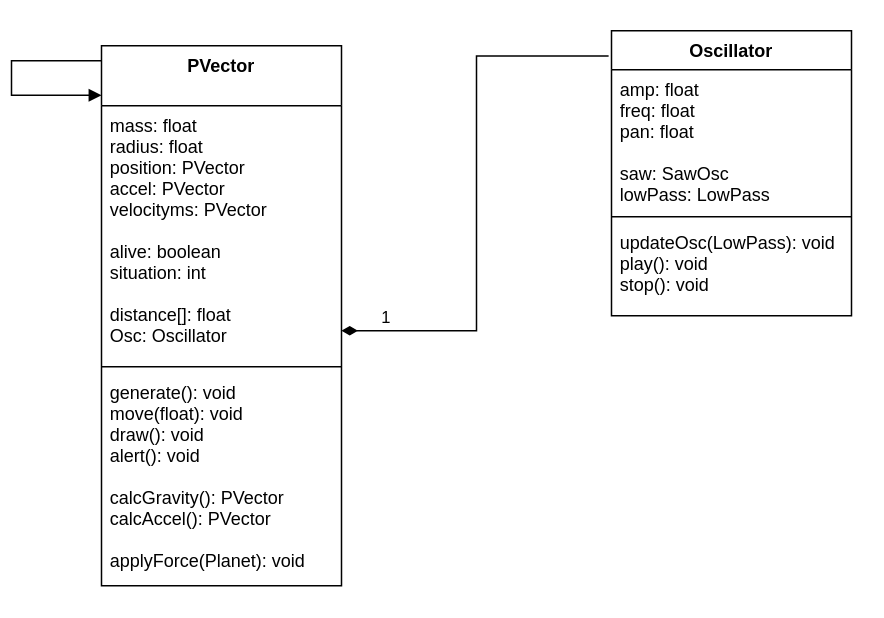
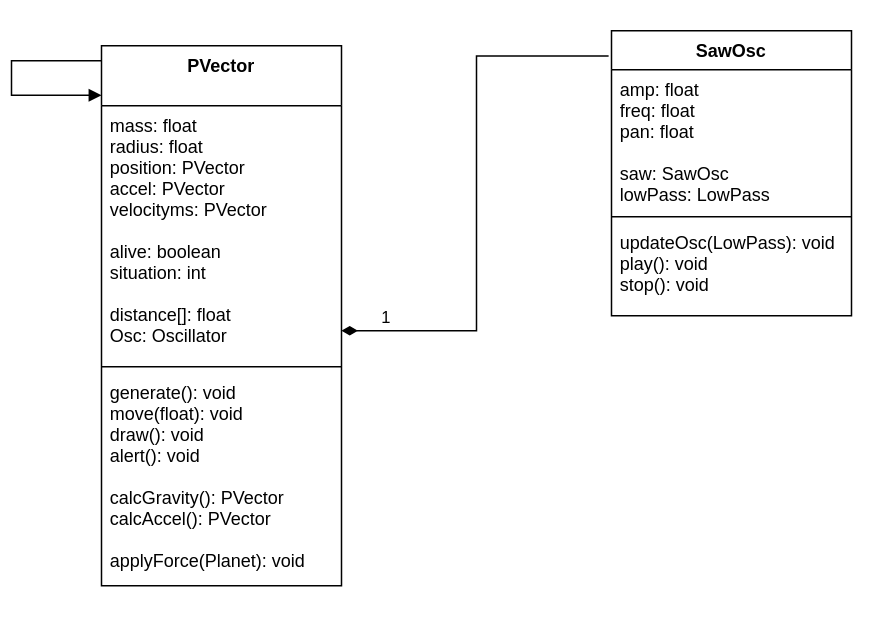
(731, 51) -> (731, 51)
